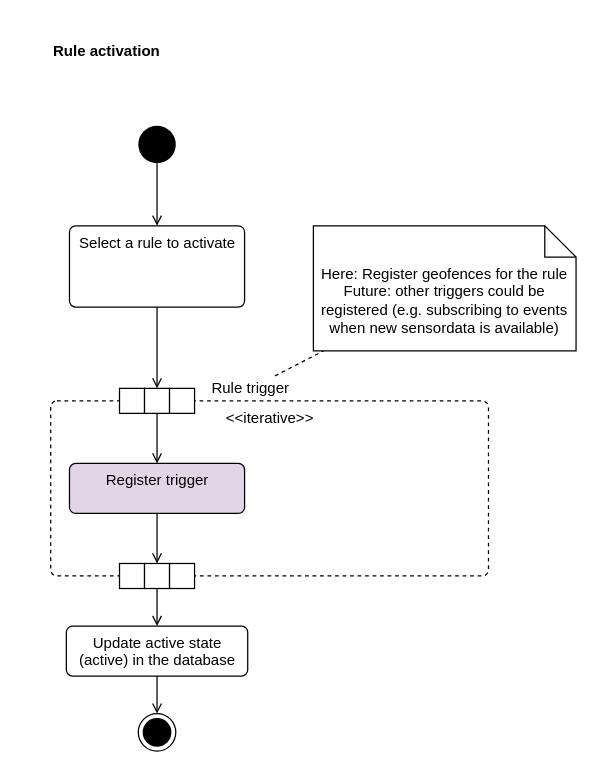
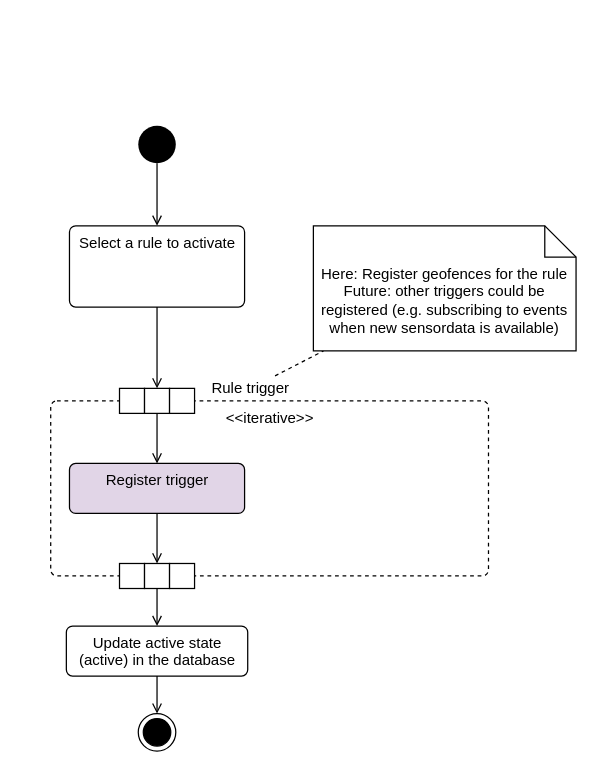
(107, 51) -> none
